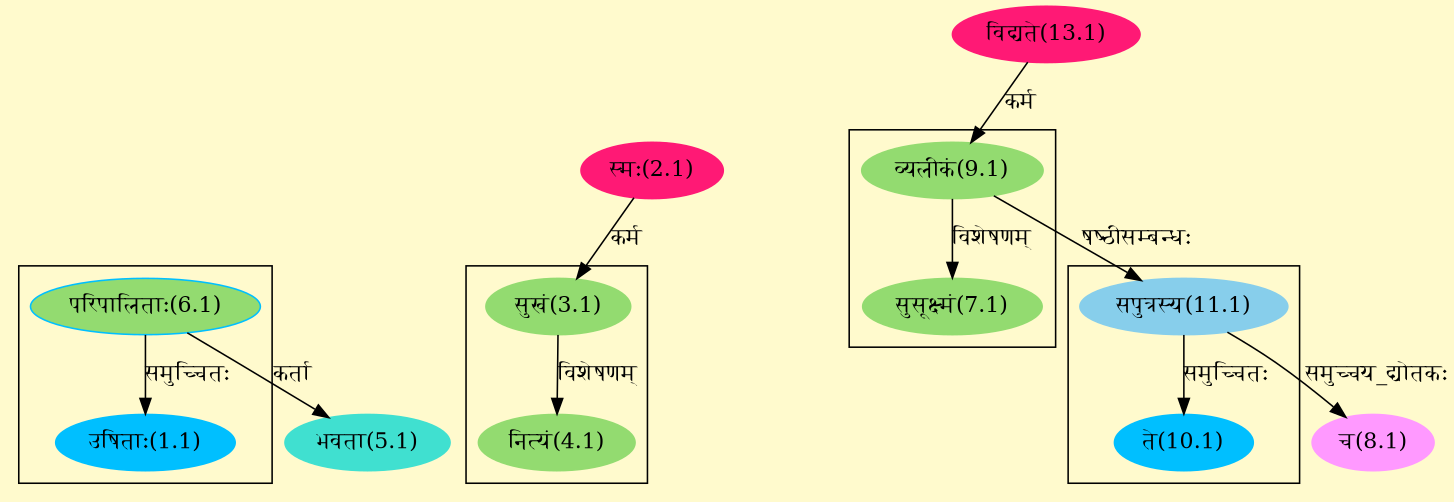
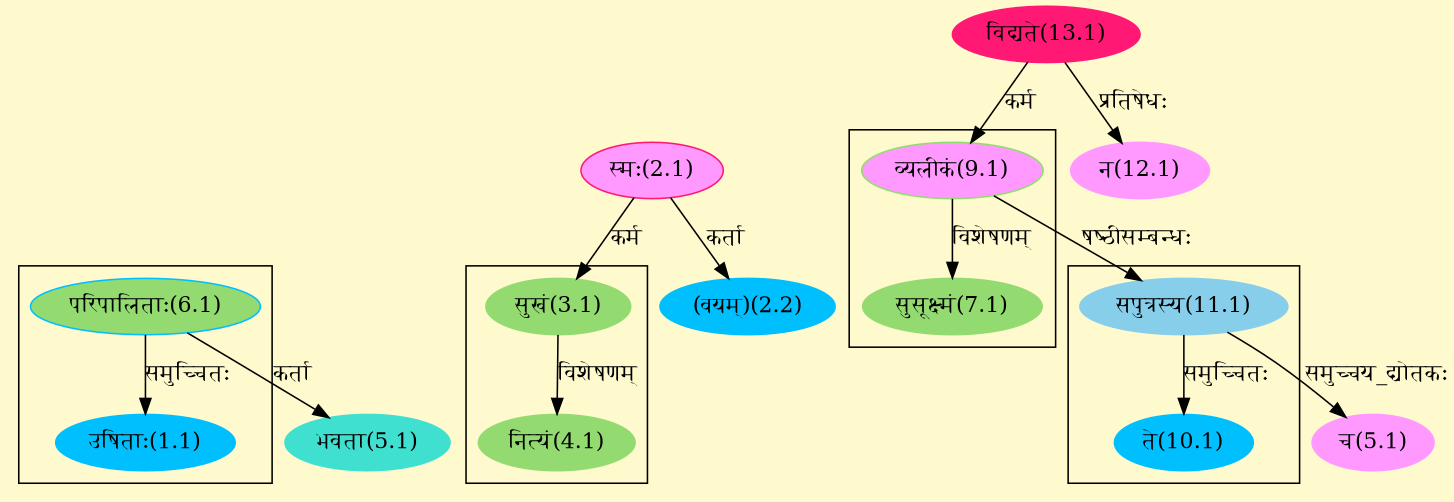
(652, 170) -> (652, 170)
(952, 170) -> (952, 170)
none -> (1140, 170)
none -> (748, 307)
(1373, 443) -> (1373, 443)
